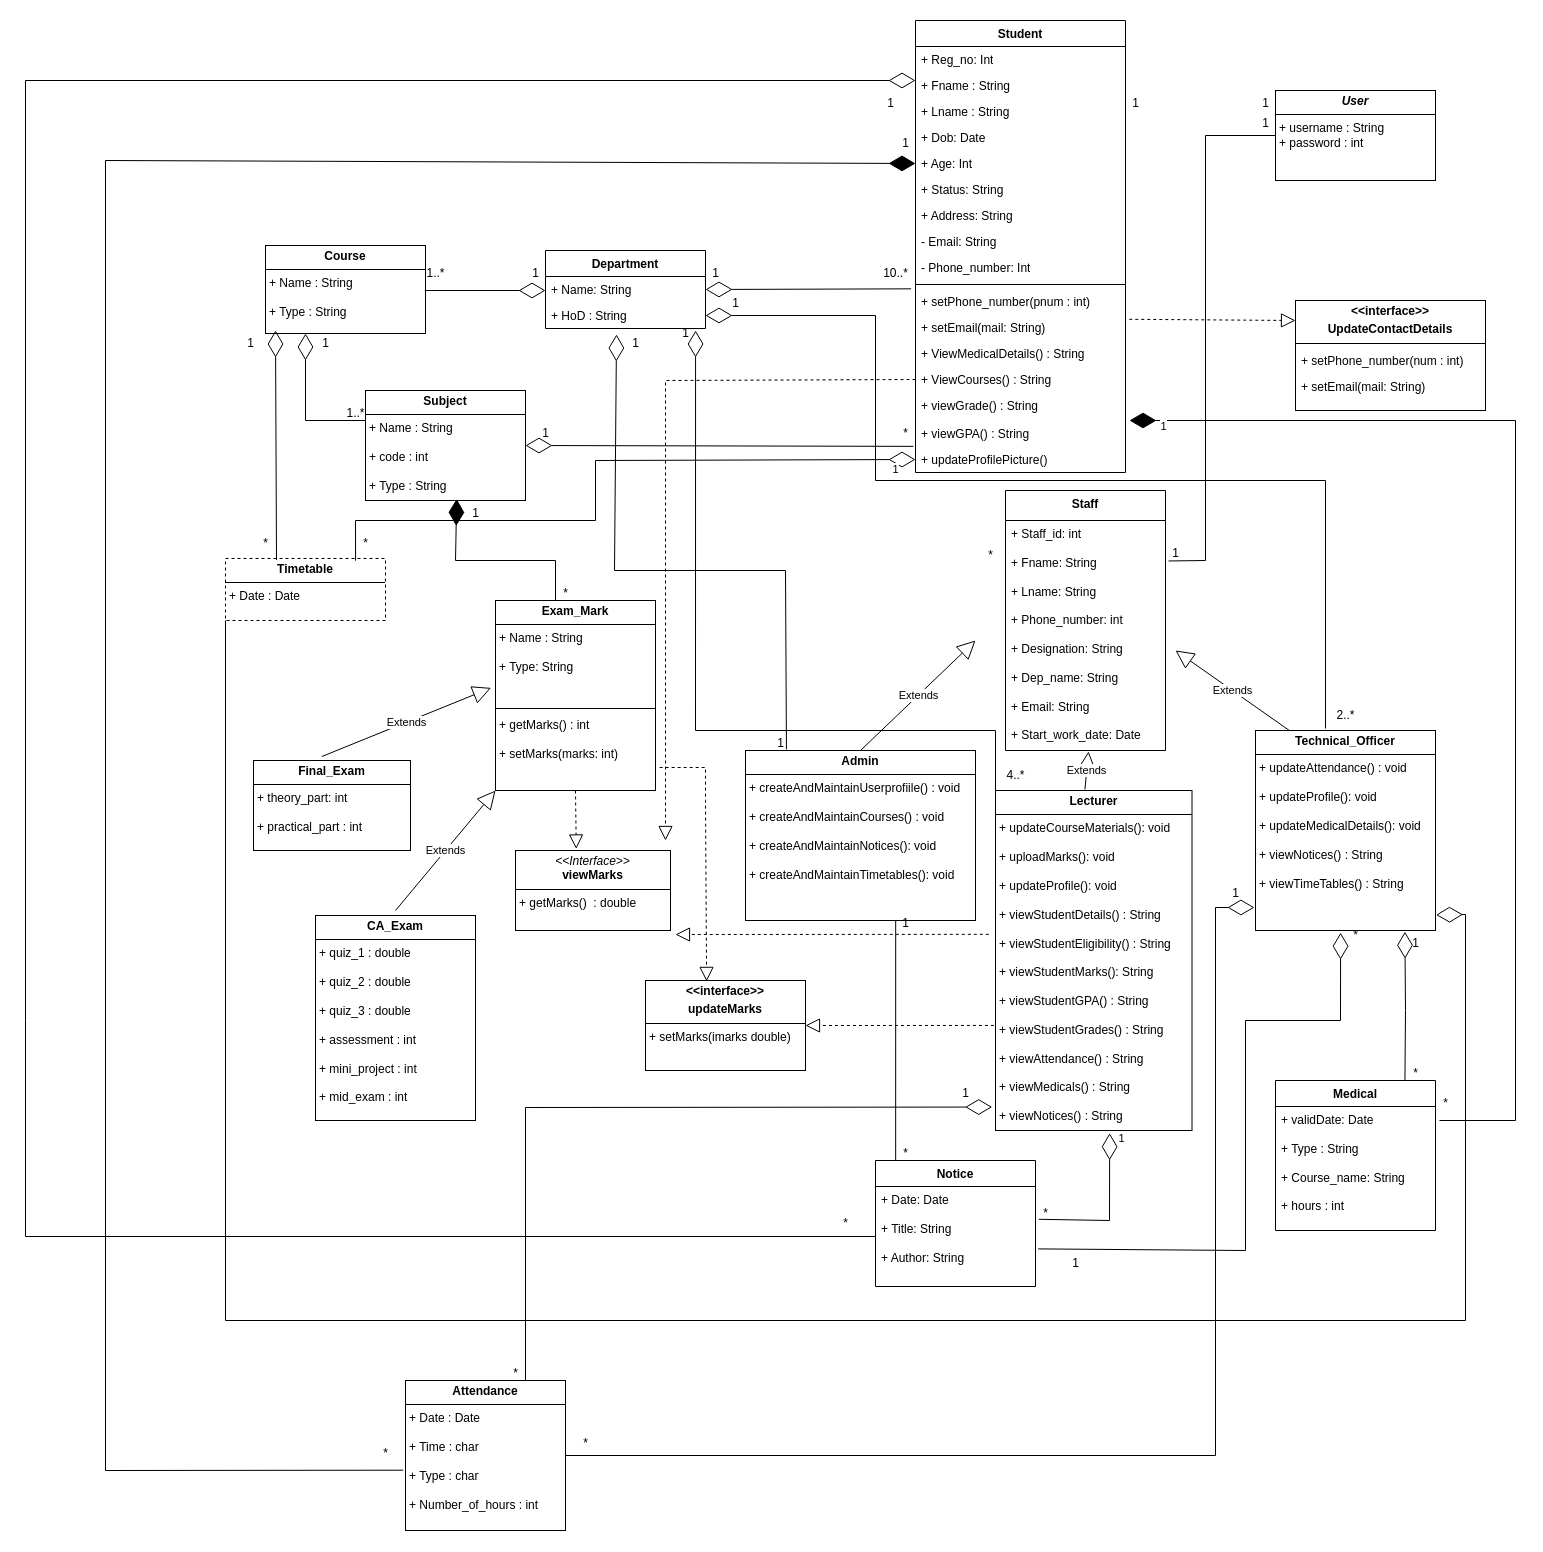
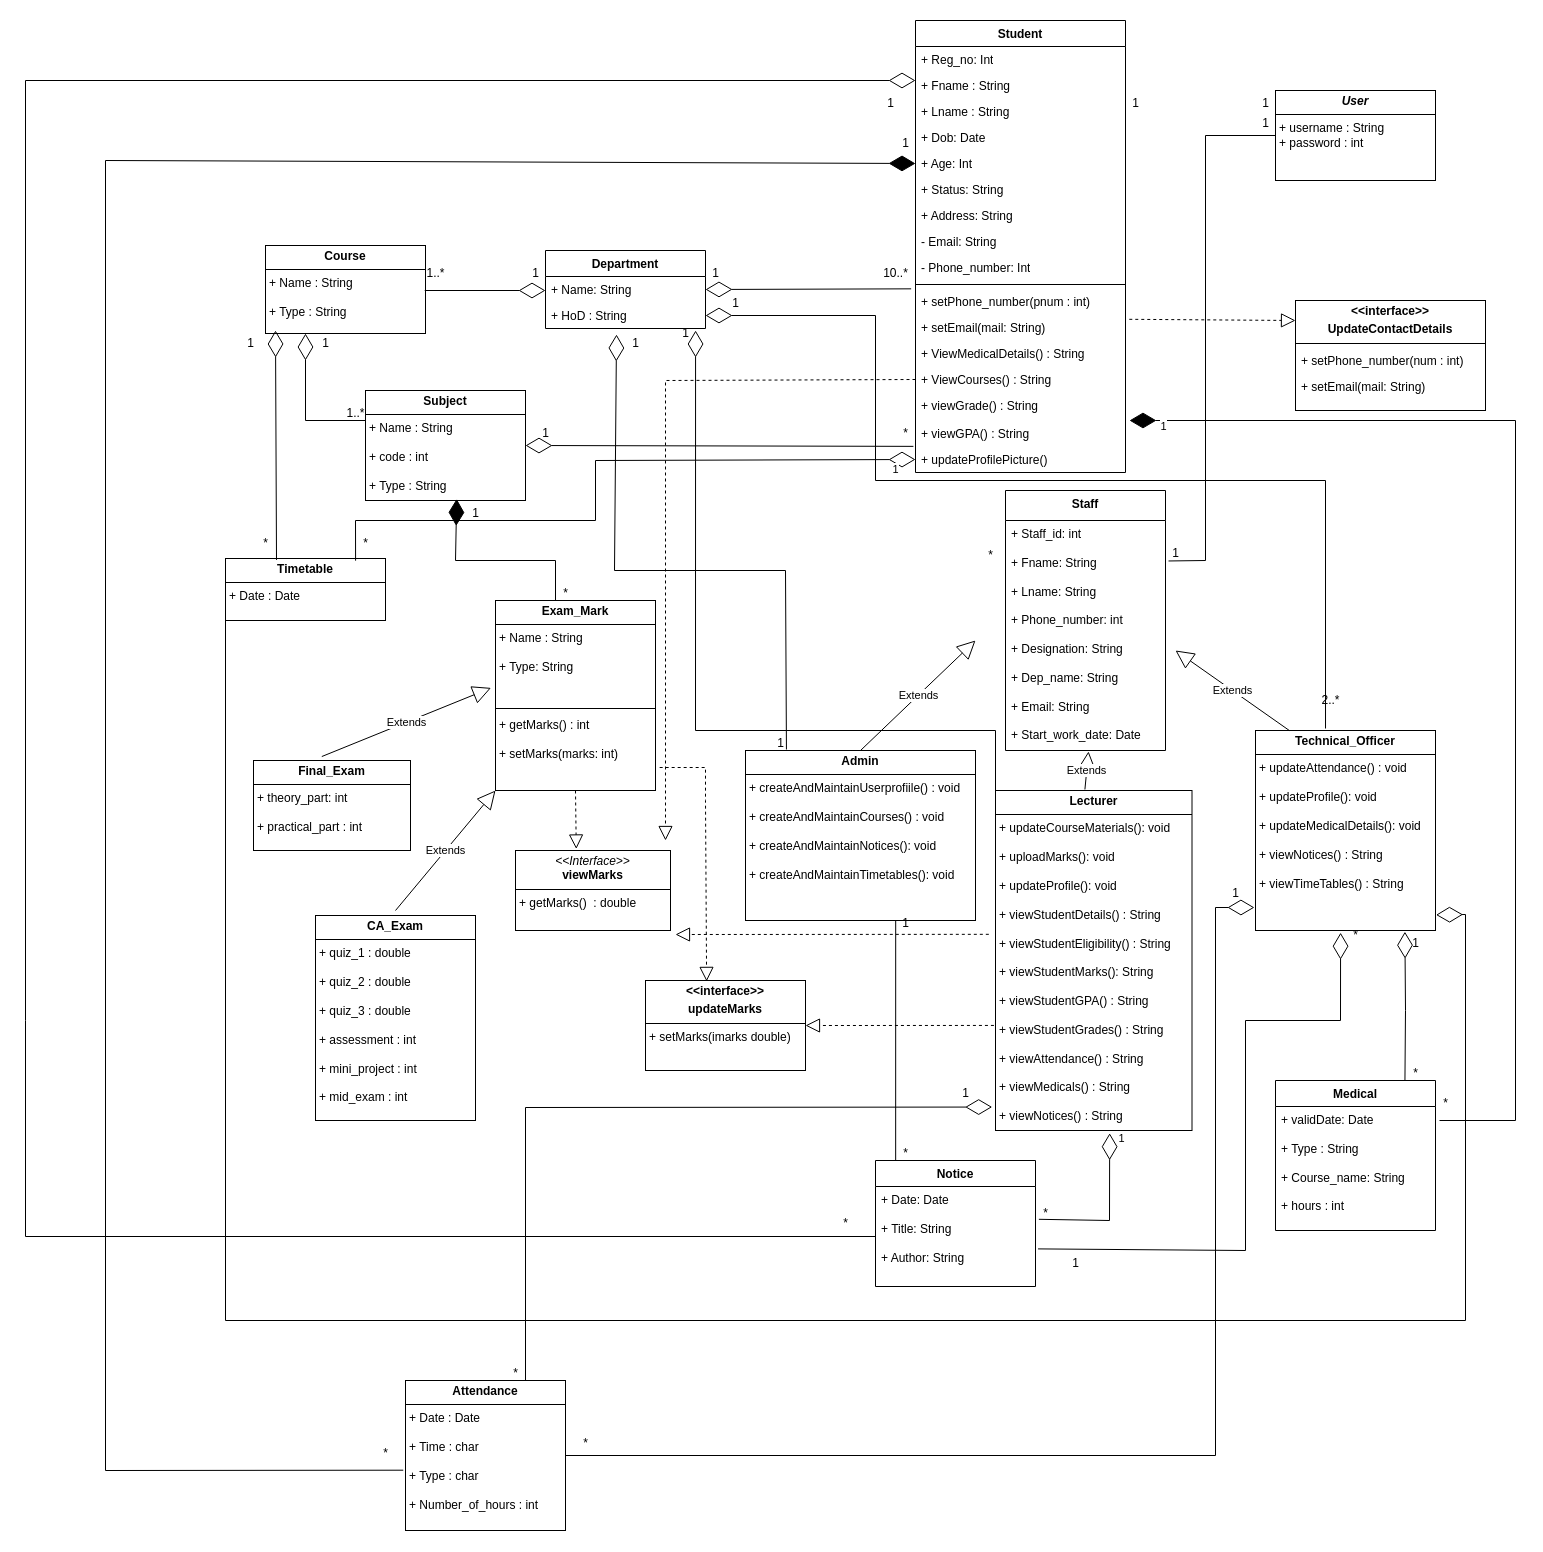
(306, 590) -> (306, 590)
(1346, 716) -> (1331, 701)
(1016, 776) -> none
